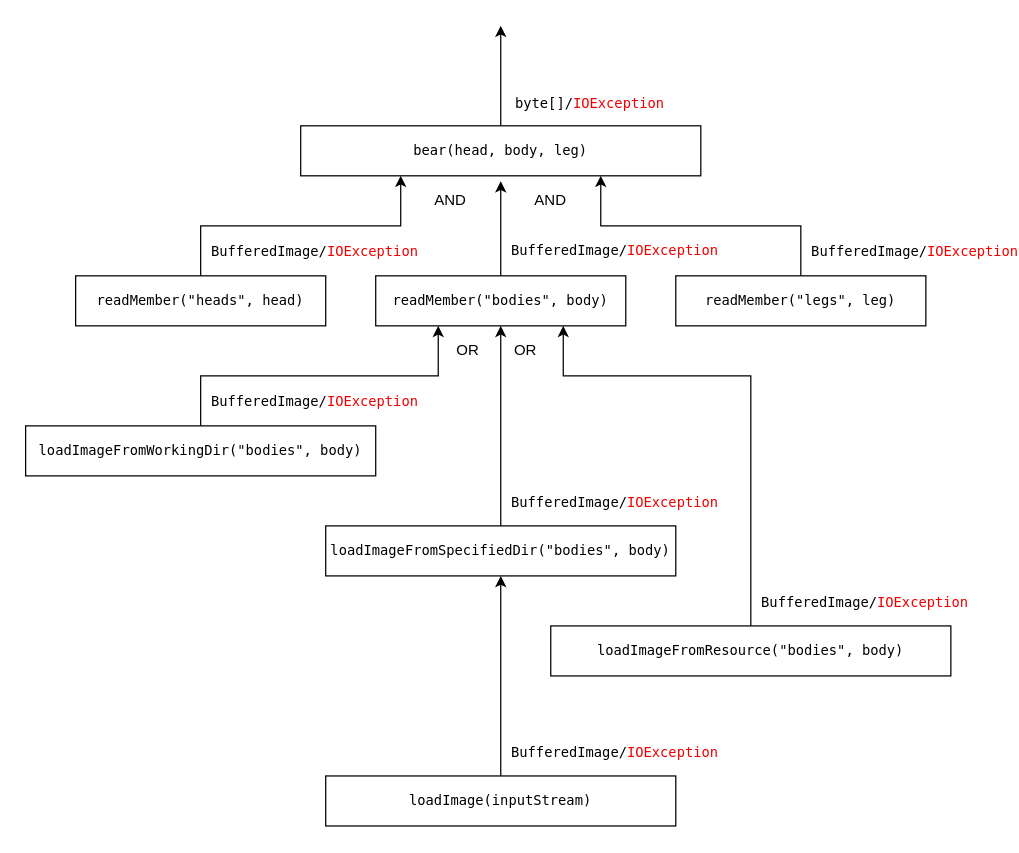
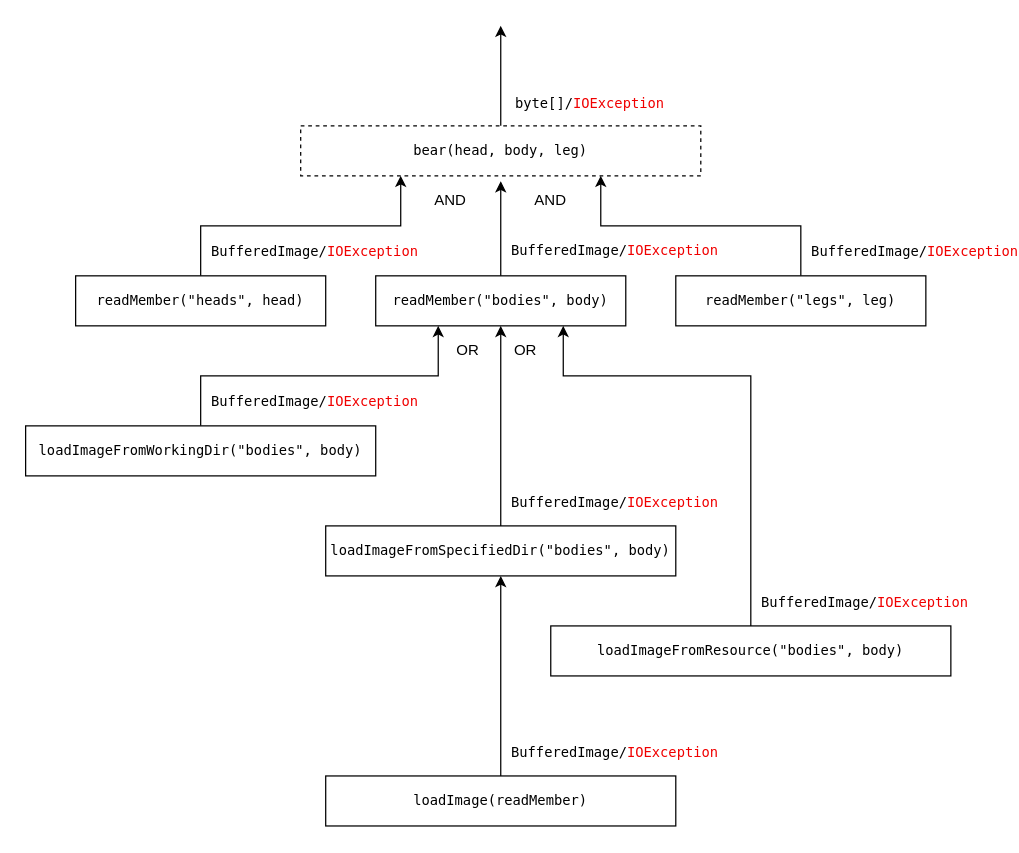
(501, 151) -> (501, 151)
(501, 801) -> (501, 801)
